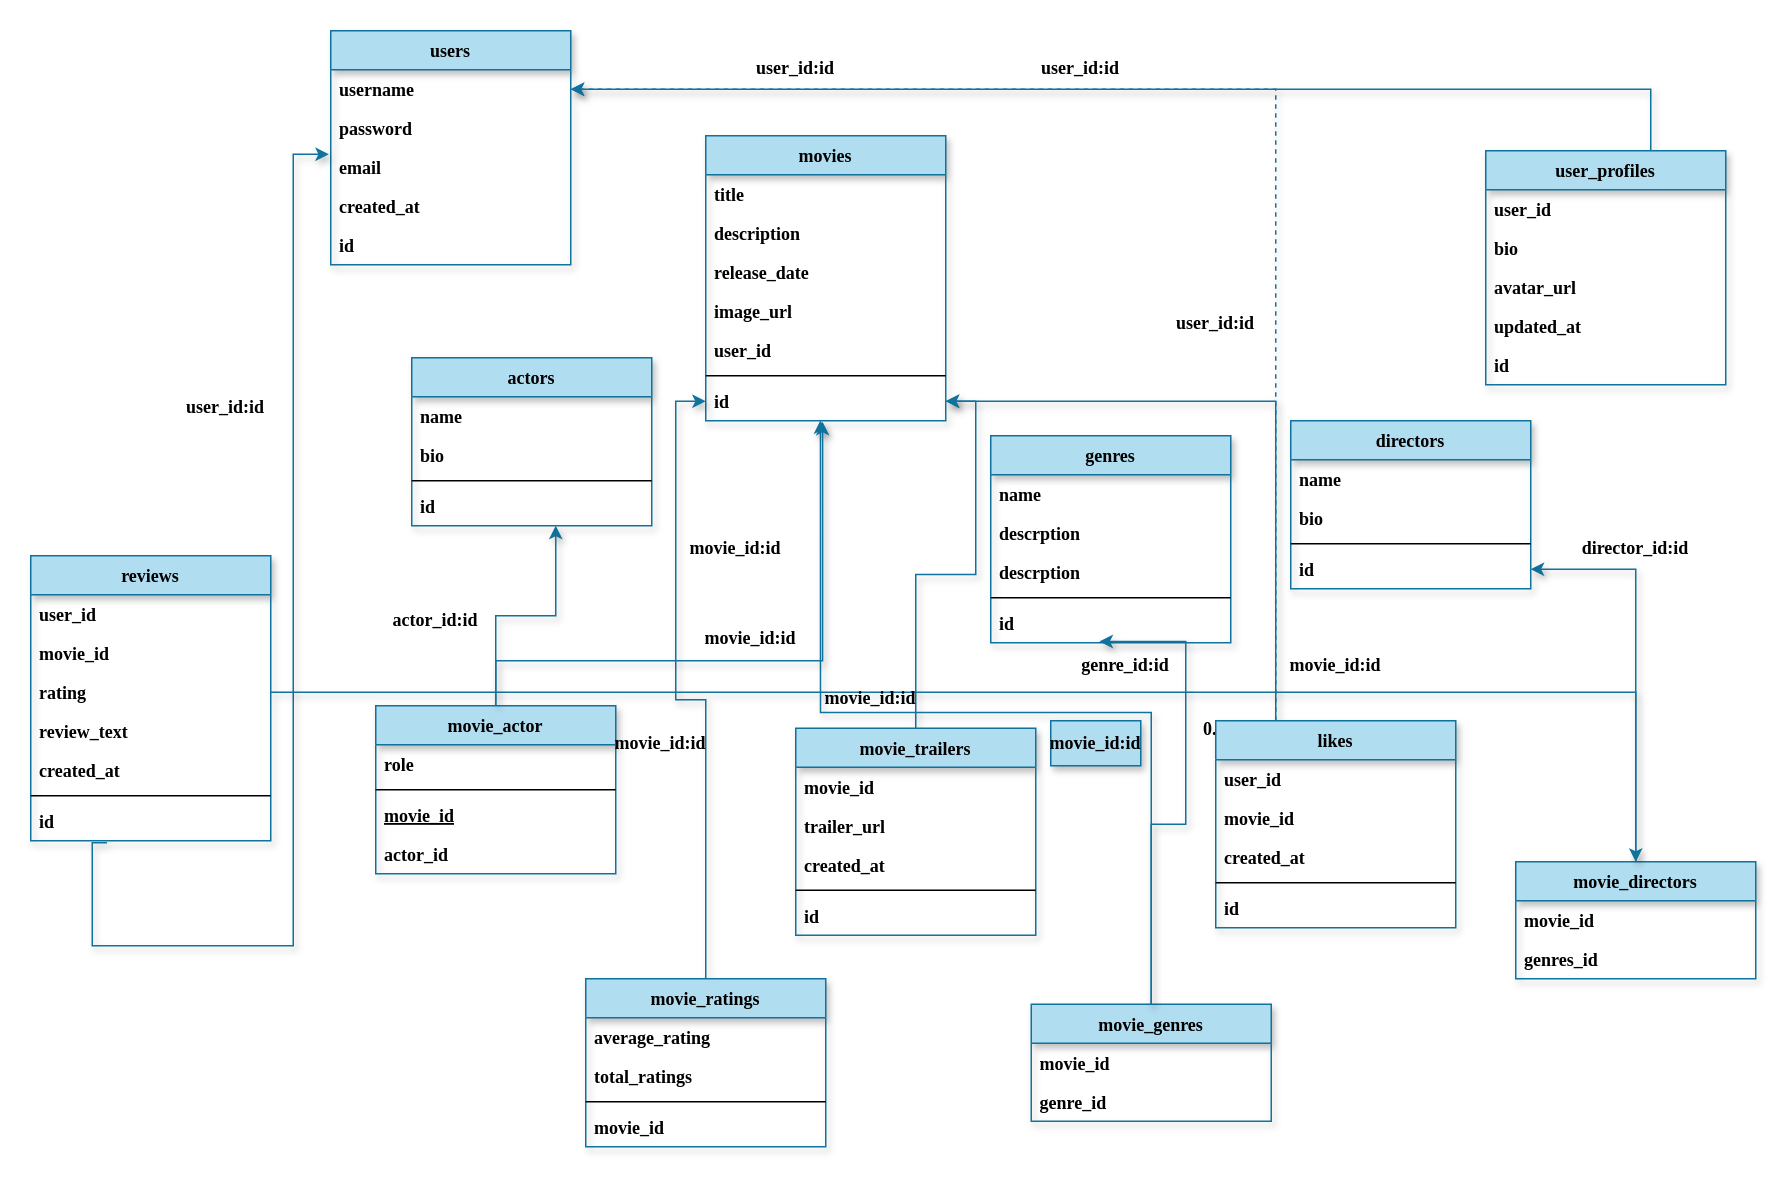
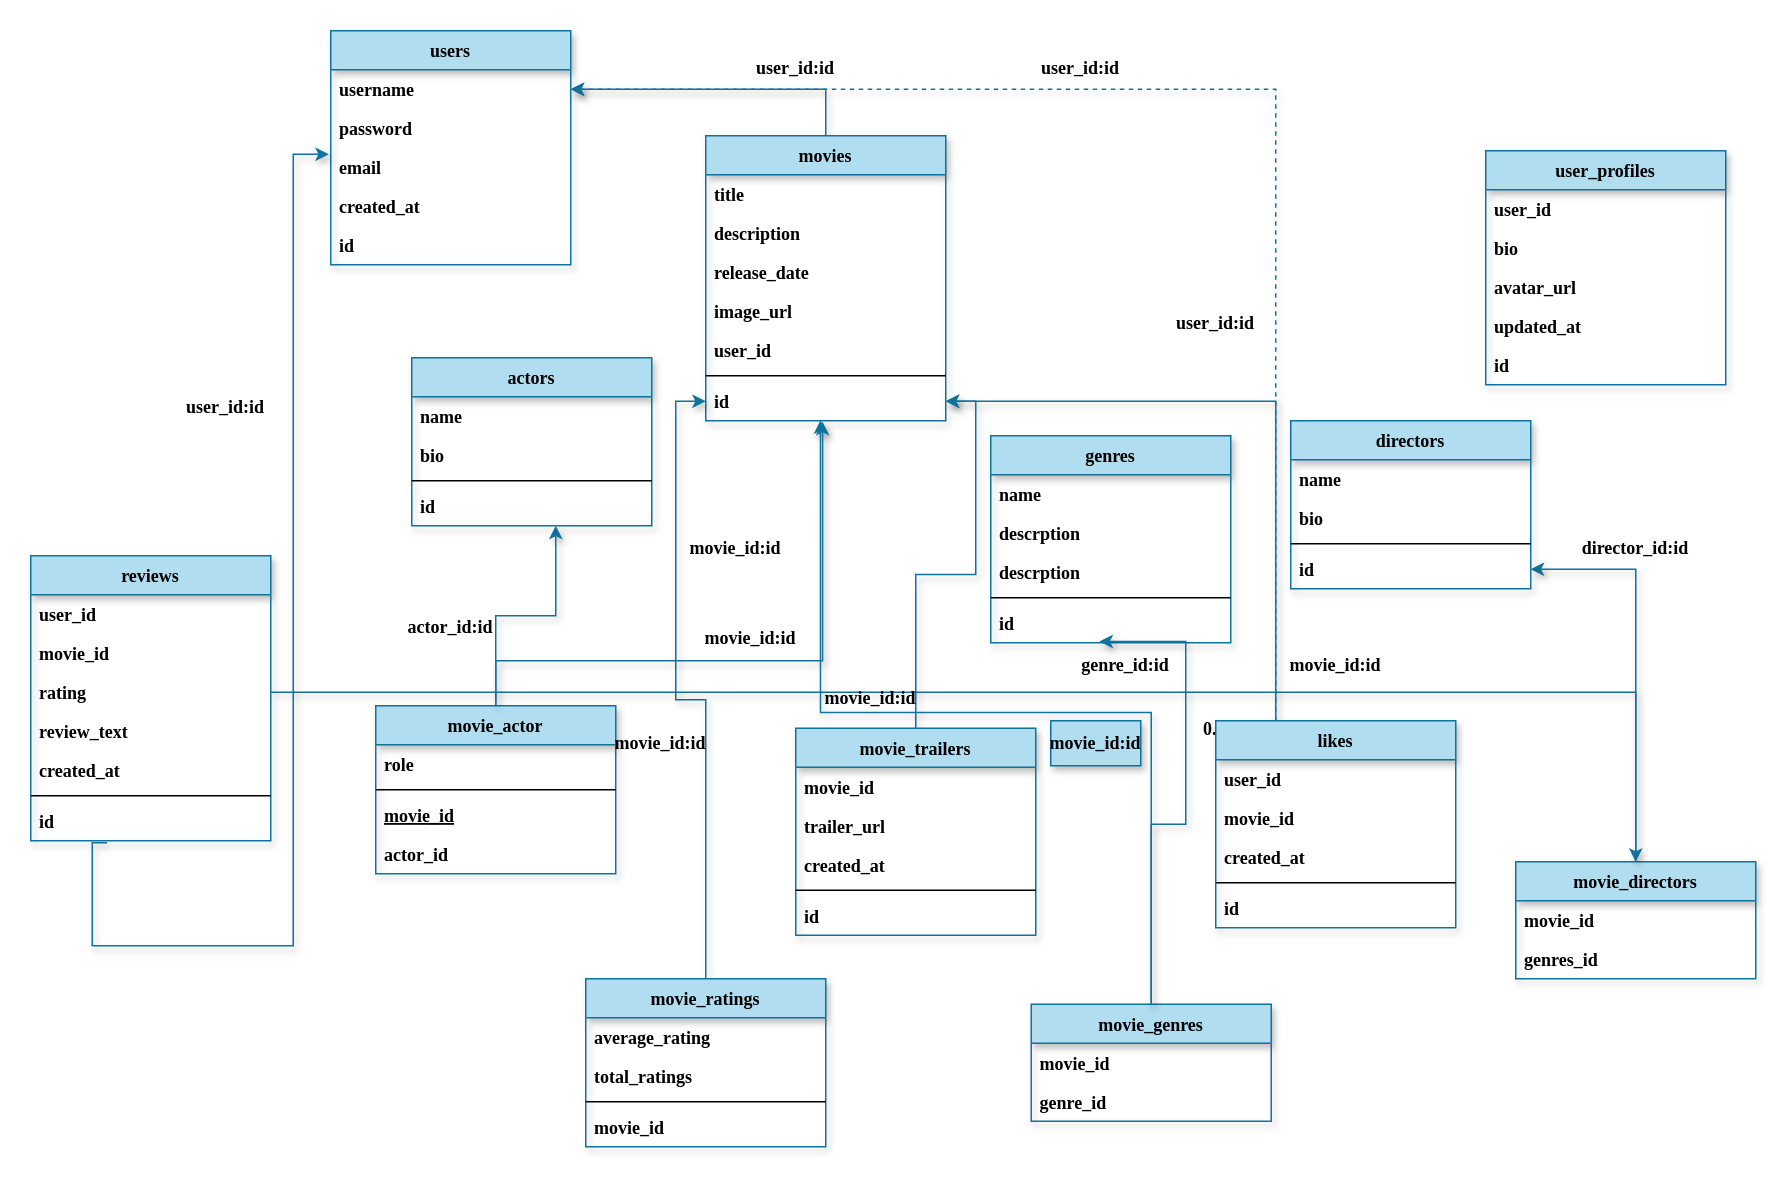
(1495, 89) -> none
none -> (826, 114)
(436, 620) -> (451, 628)
